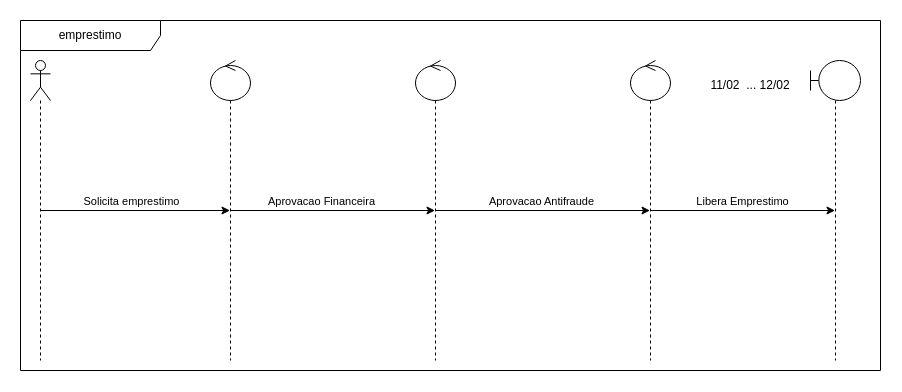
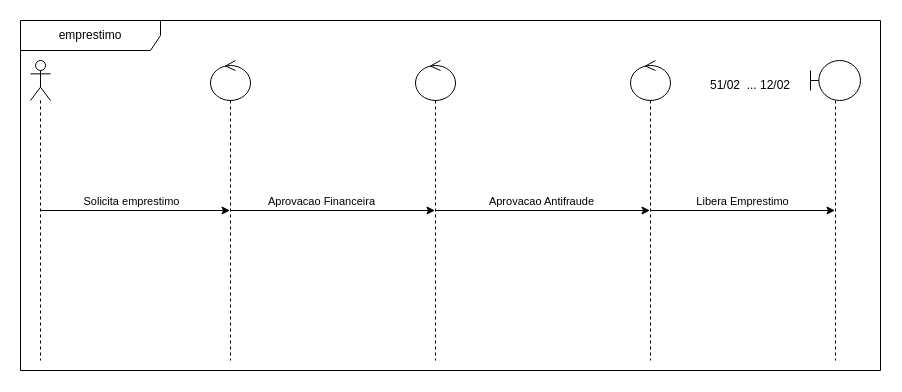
(751, 86) -> (751, 86)
